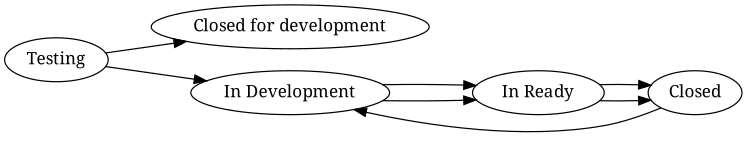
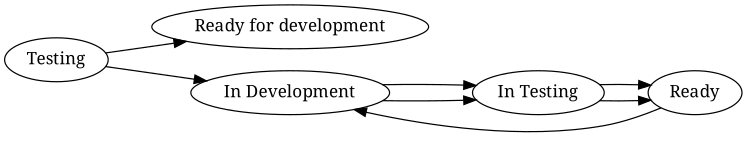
(290, 27) -> (290, 27)
(538, 93) -> (538, 93)
(695, 93) -> (695, 93)
